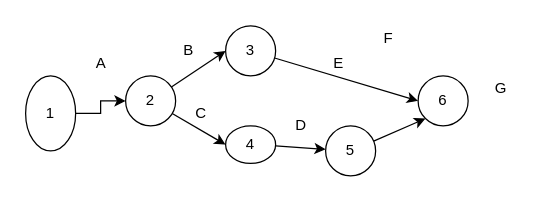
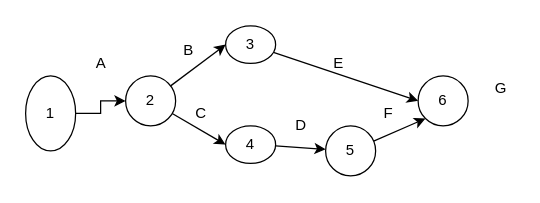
(388, 38) -> (388, 113)
(251, 51) -> (251, 44)
